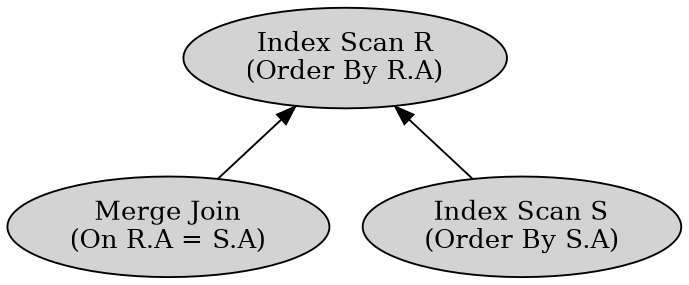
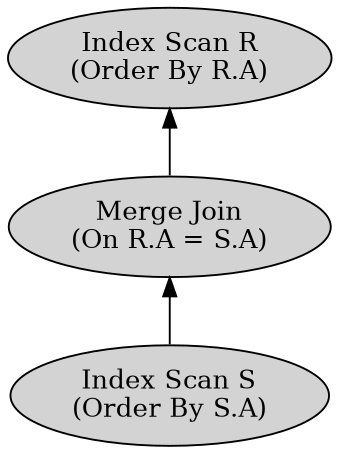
(441, 149) -> (170, 320)
